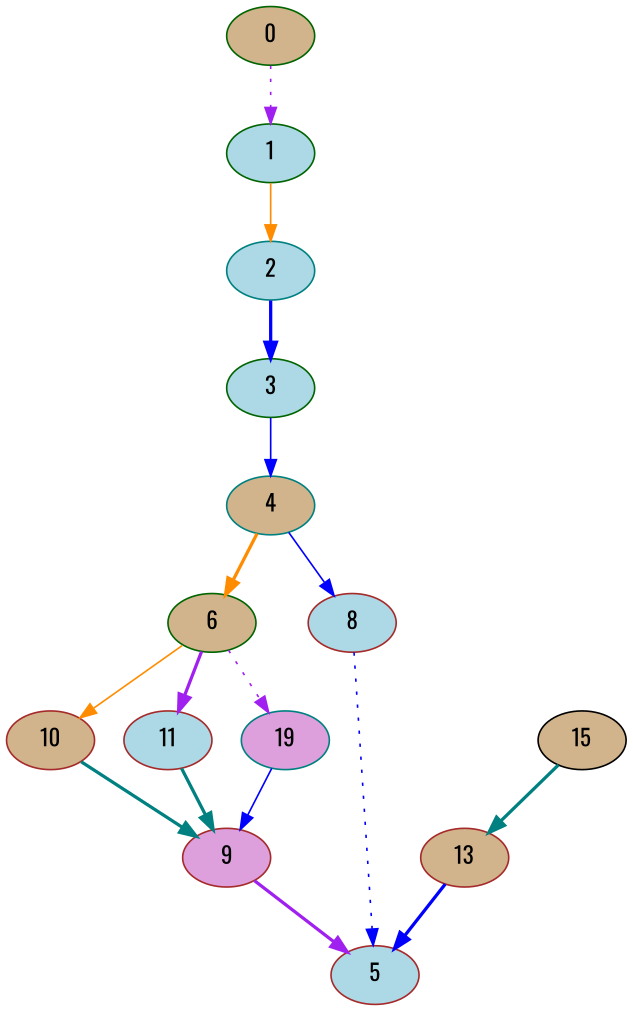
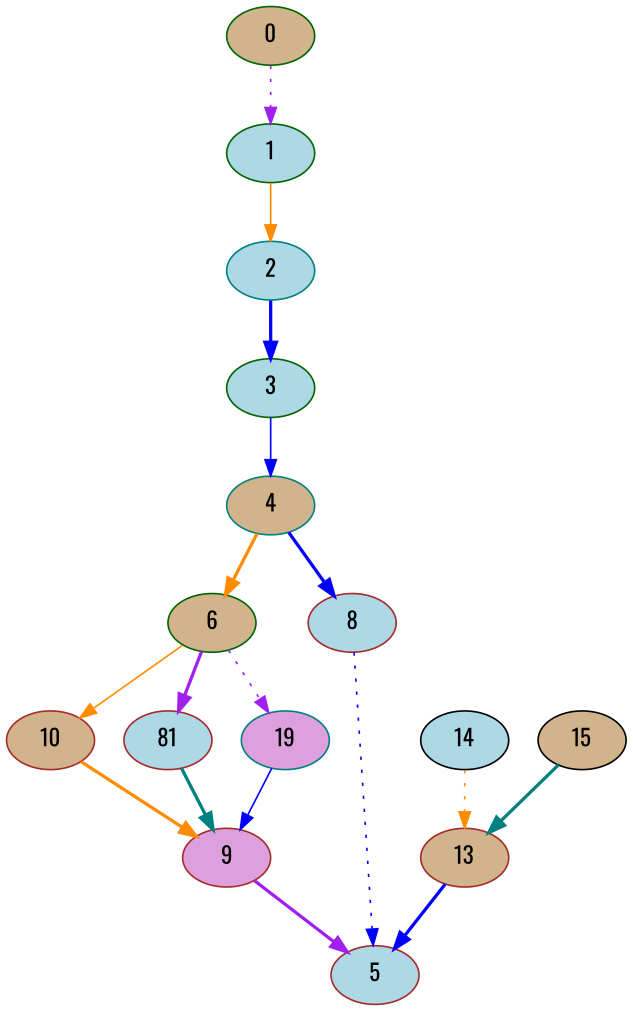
(307, 557) -> (307, 557)
(168, 740) -> (168, 740)
none -> (465, 740)
(132, 795) -> (132, 795)
